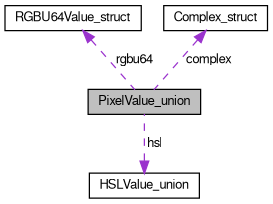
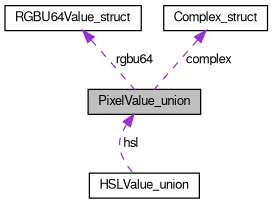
(144, 137) -> (120, 150)
